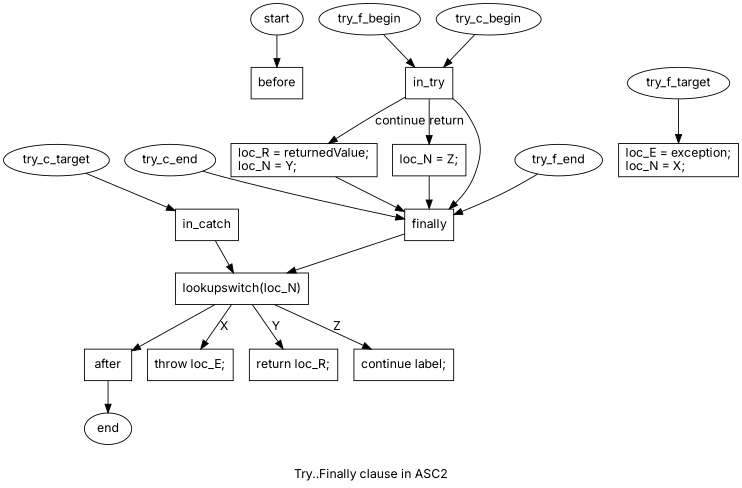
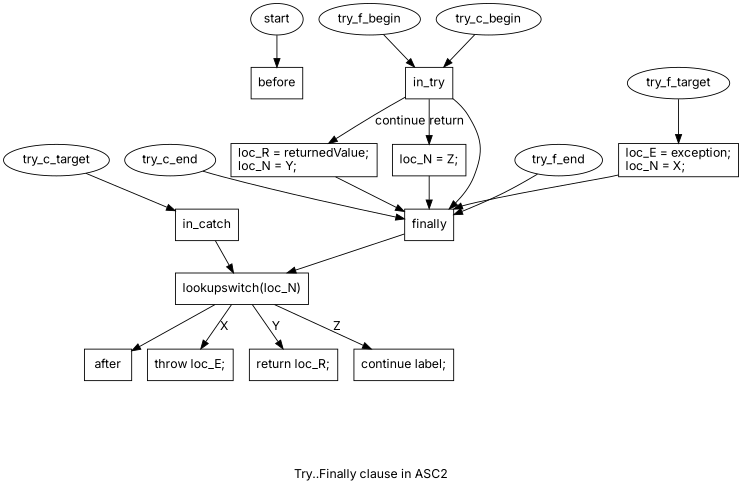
none -> (540, 190)
(108, 429) -> none
